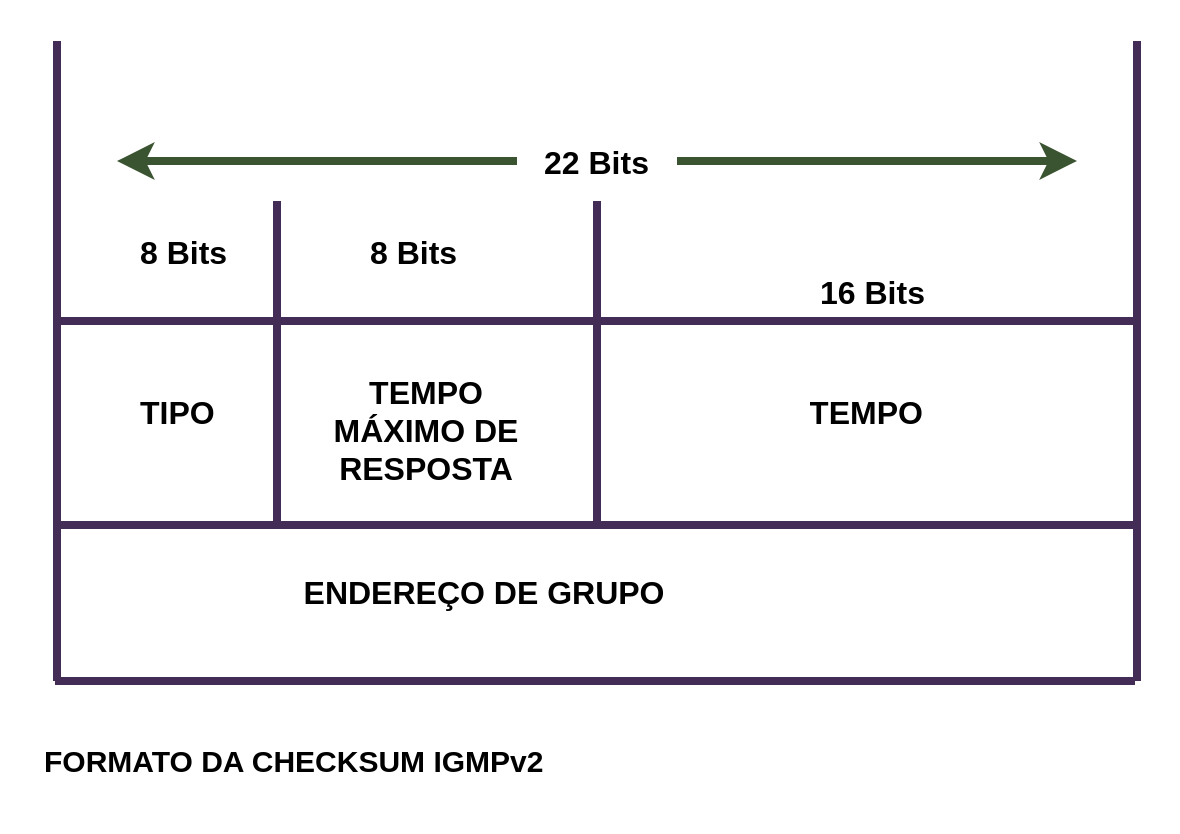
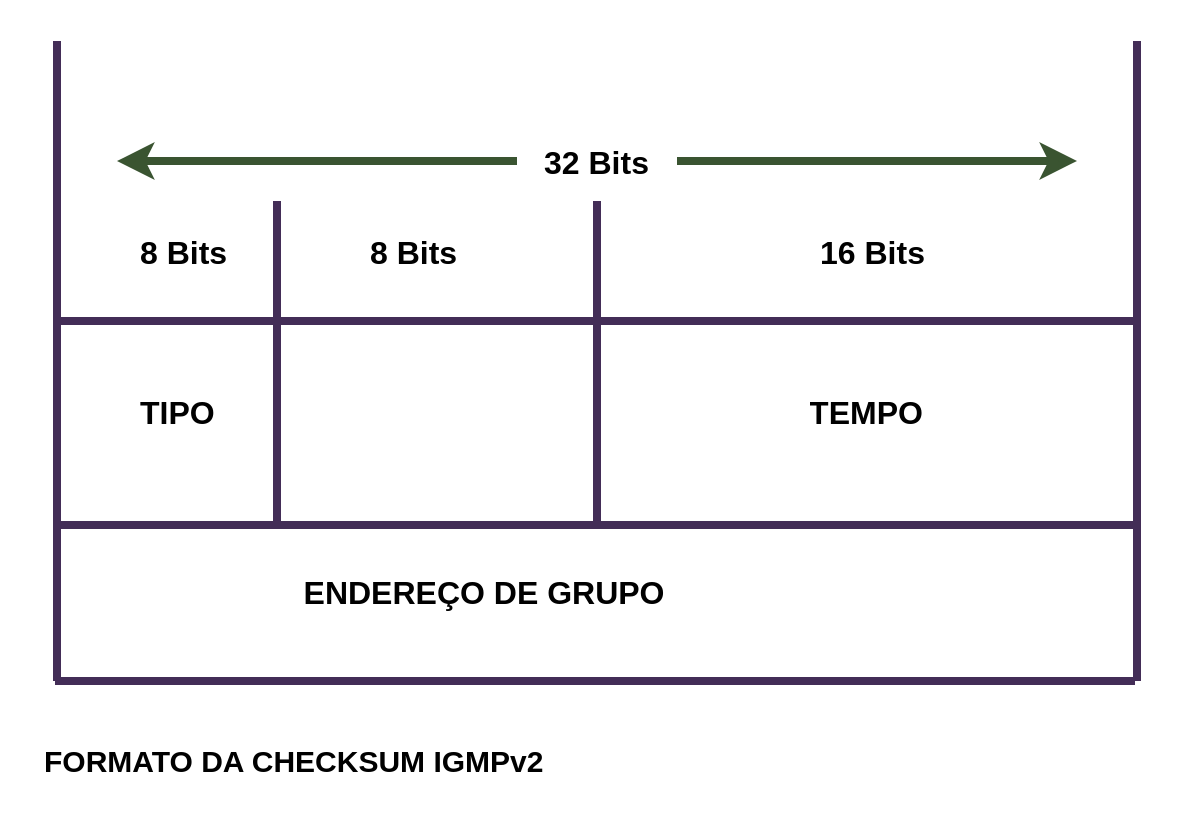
(599, 164) -> (599, 164)
(897, 291) -> (897, 251)
(427, 421) -> none
